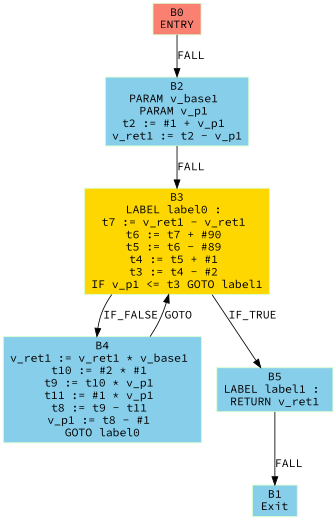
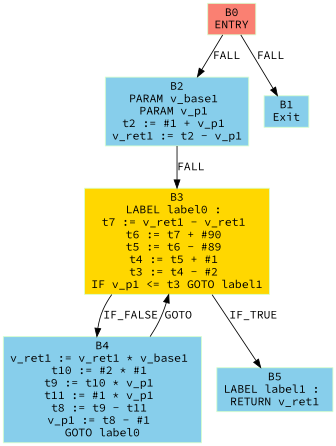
(275, 444) -> (257, 62)
